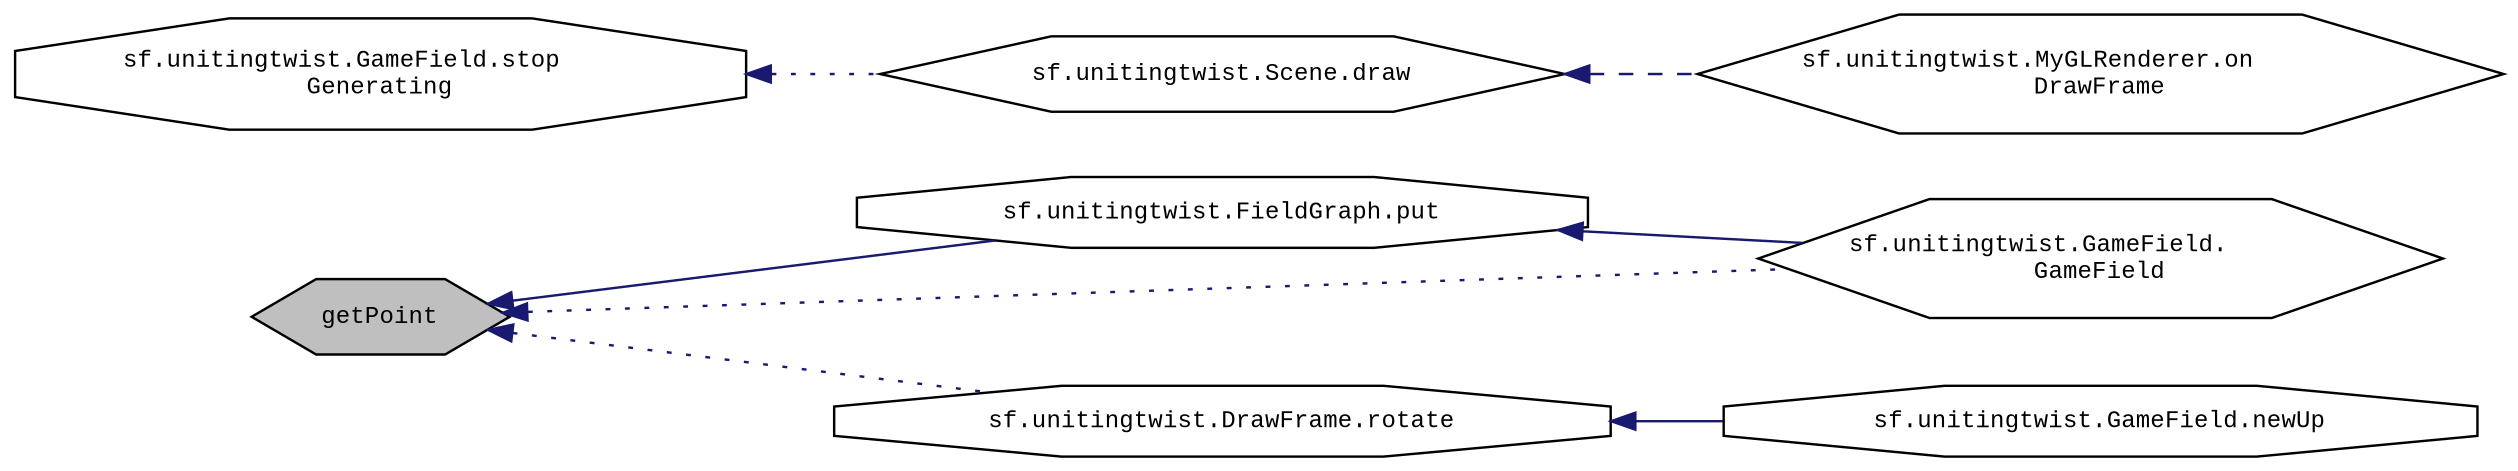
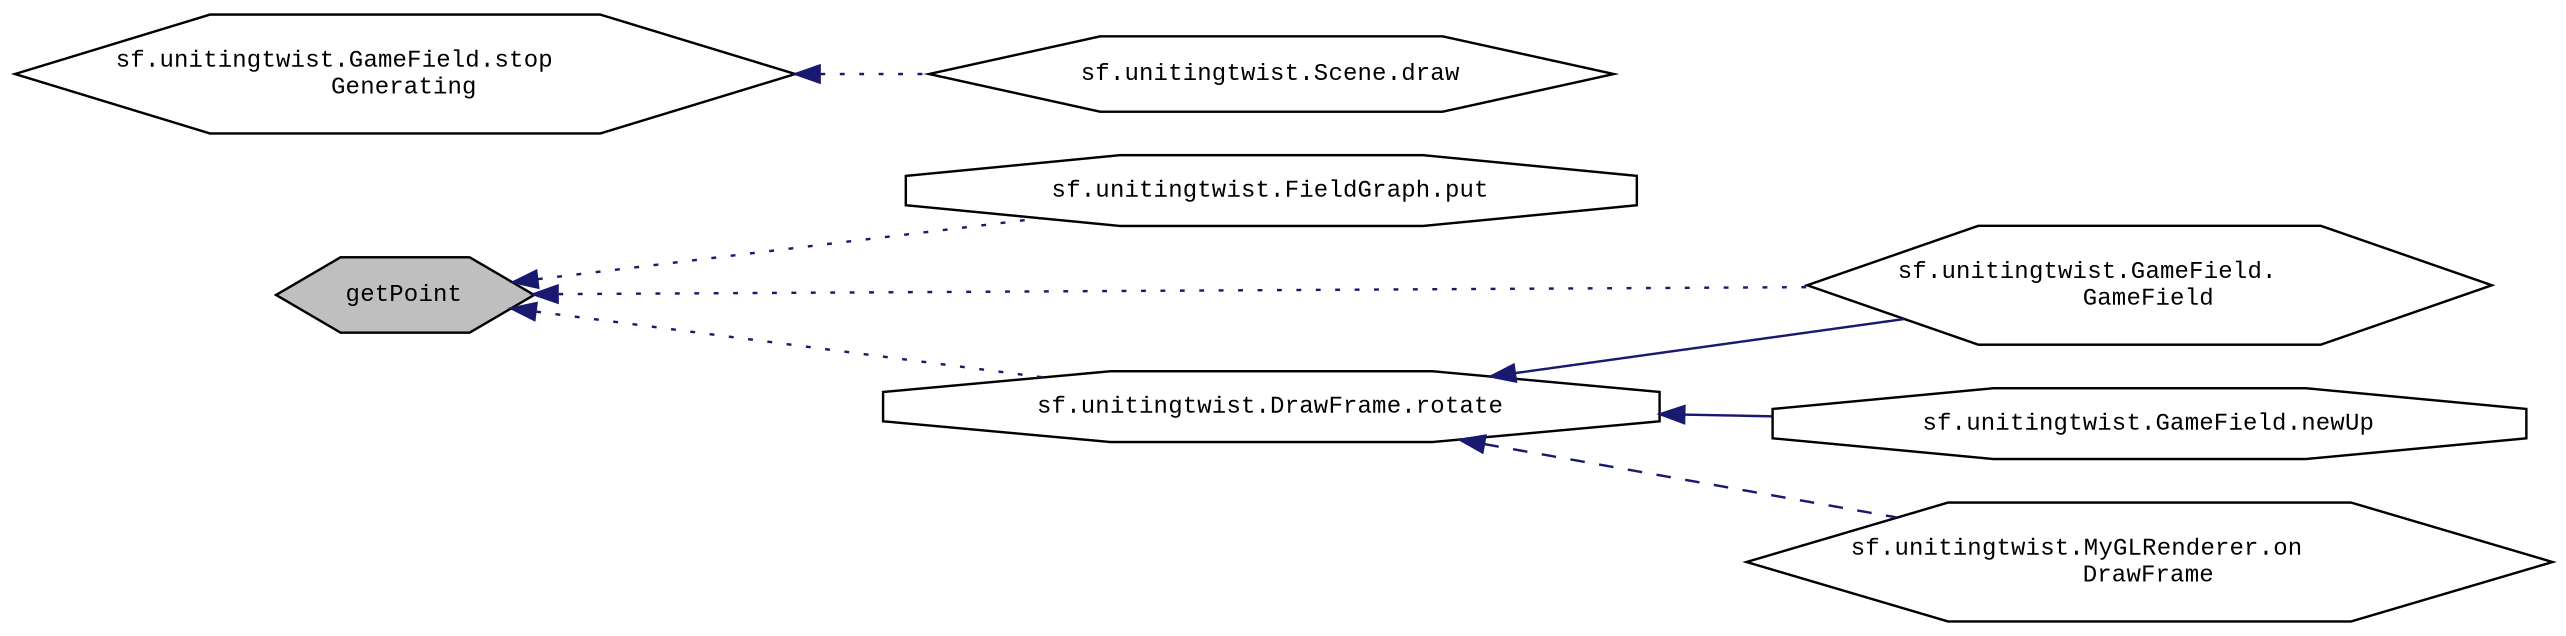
(381, 74) -> (405, 74)
(1644, 74) -> (1690, 481)
(1693, 237) -> (1710, 346)
(754, 271) -> (789, 249)
